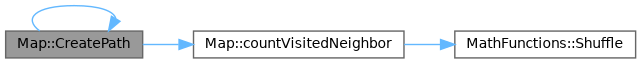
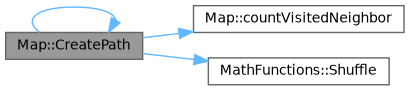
(422, 44) -> (168, 57)
